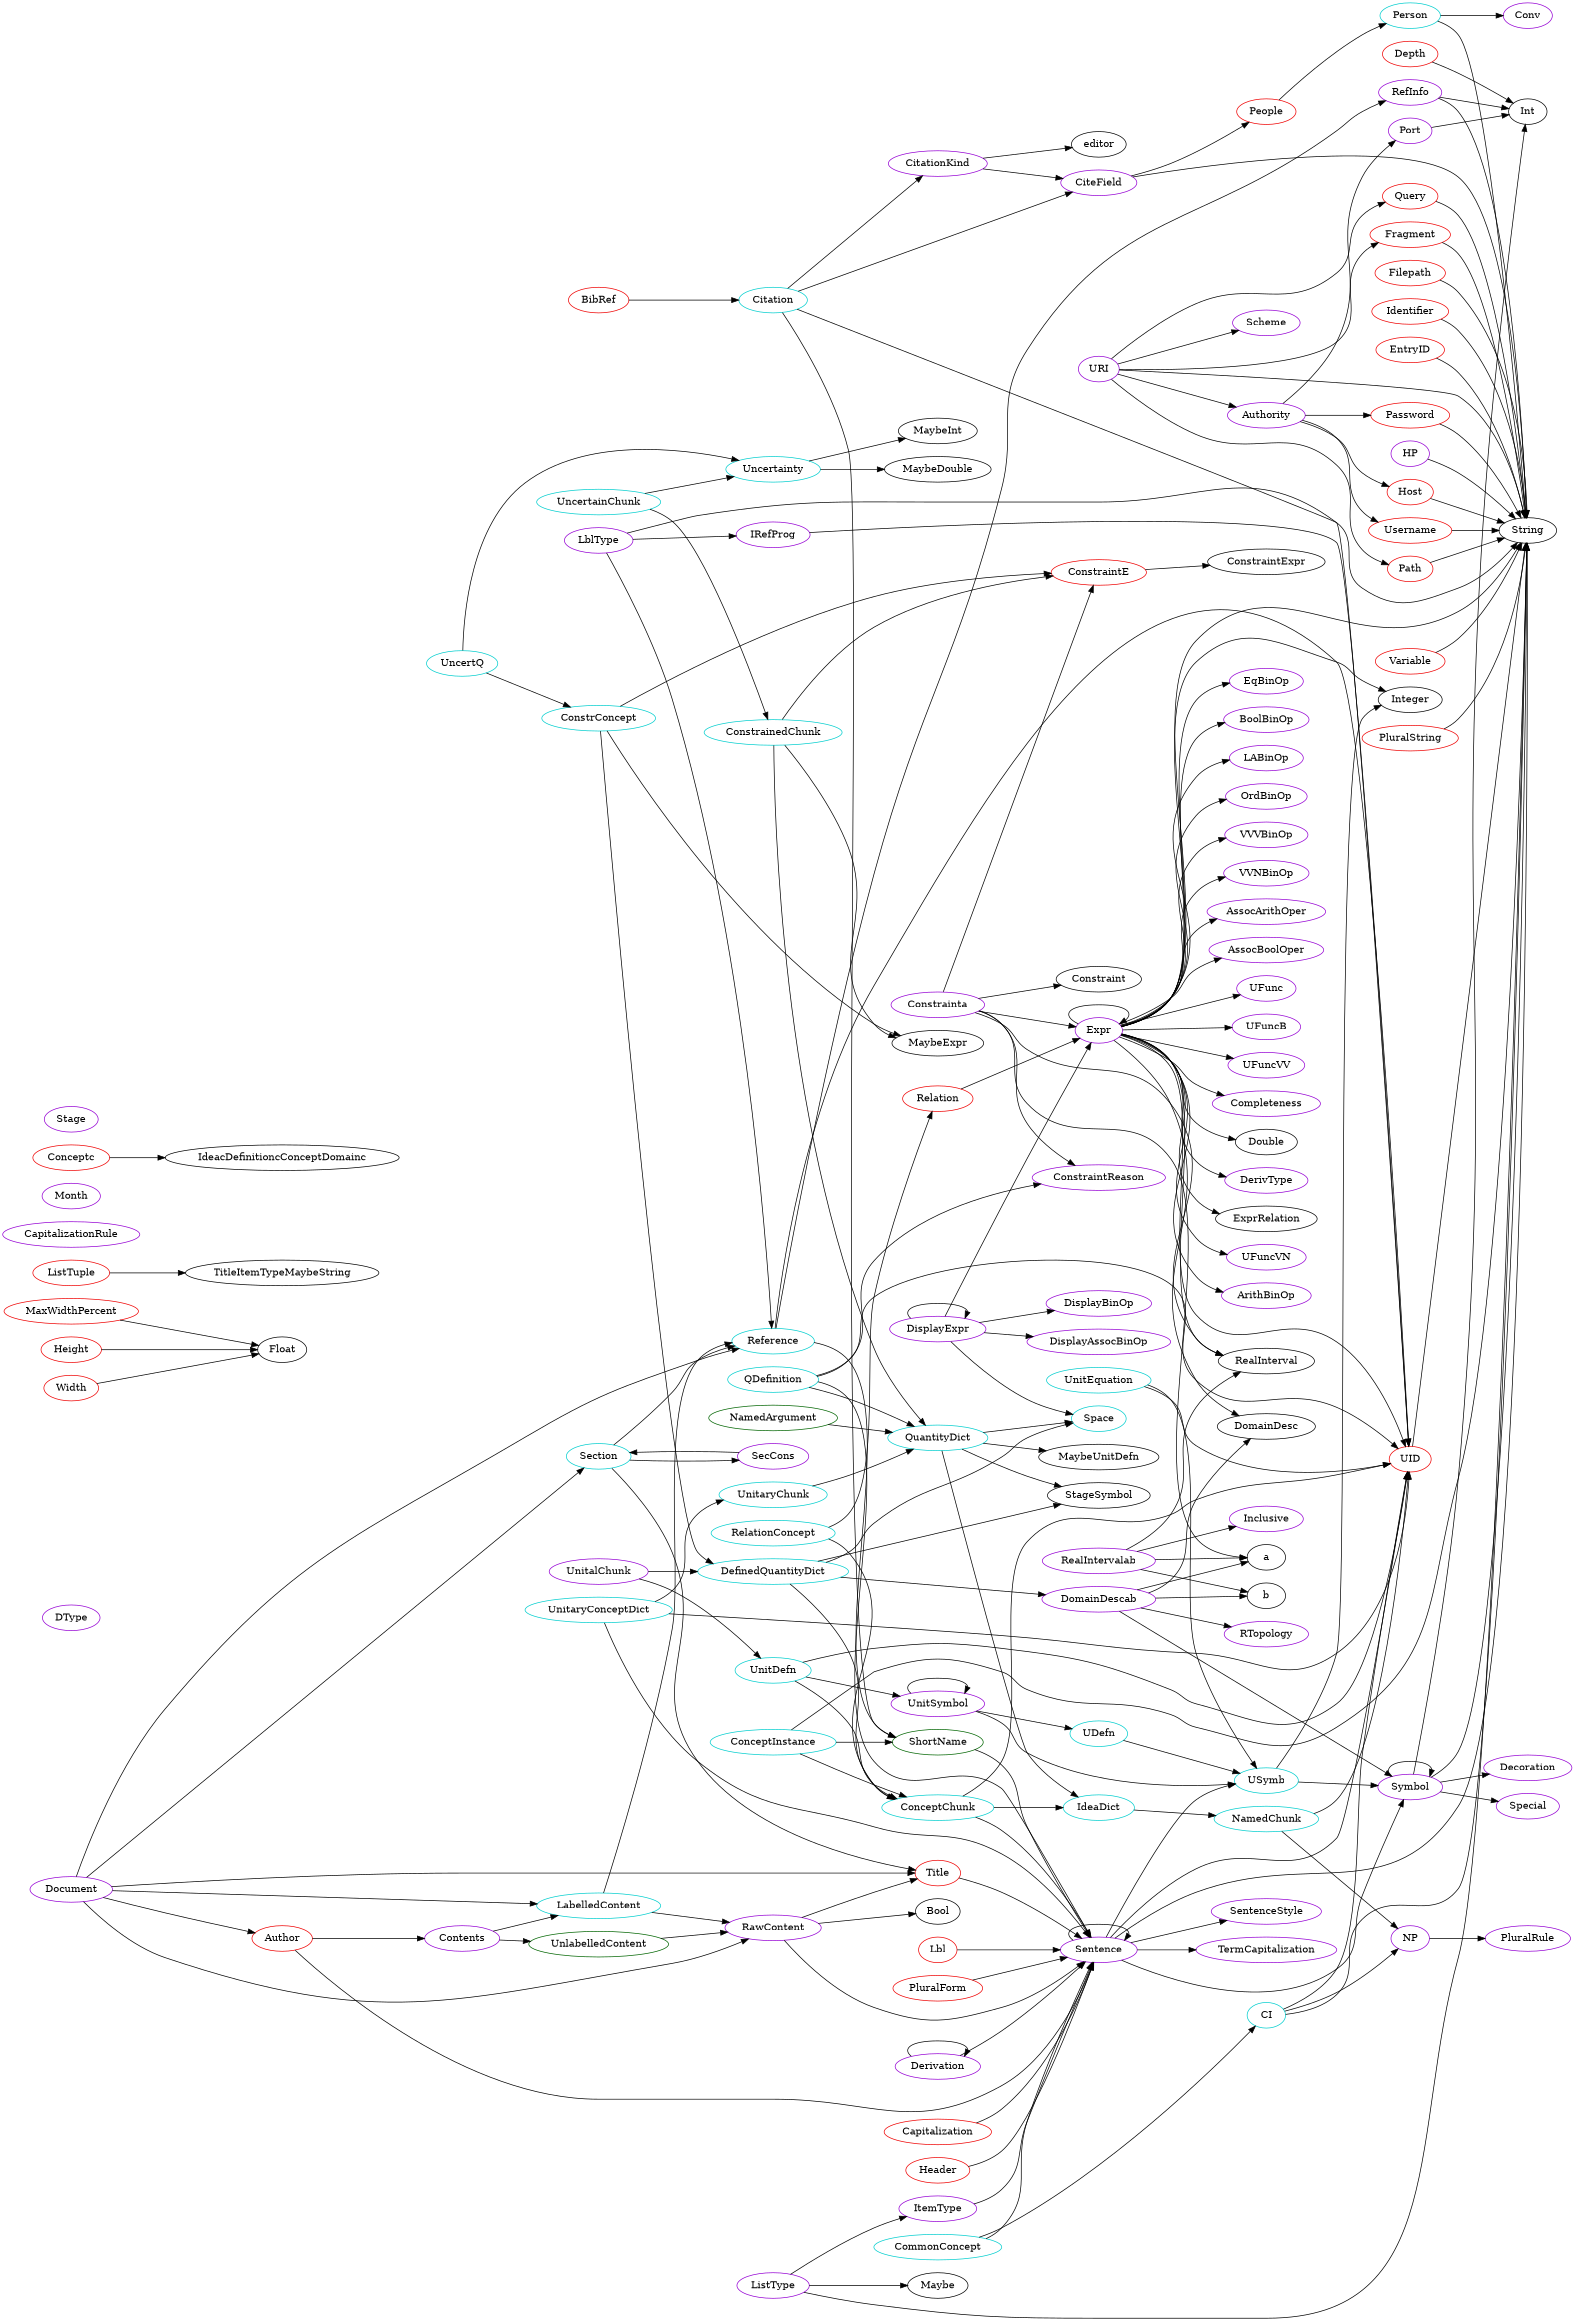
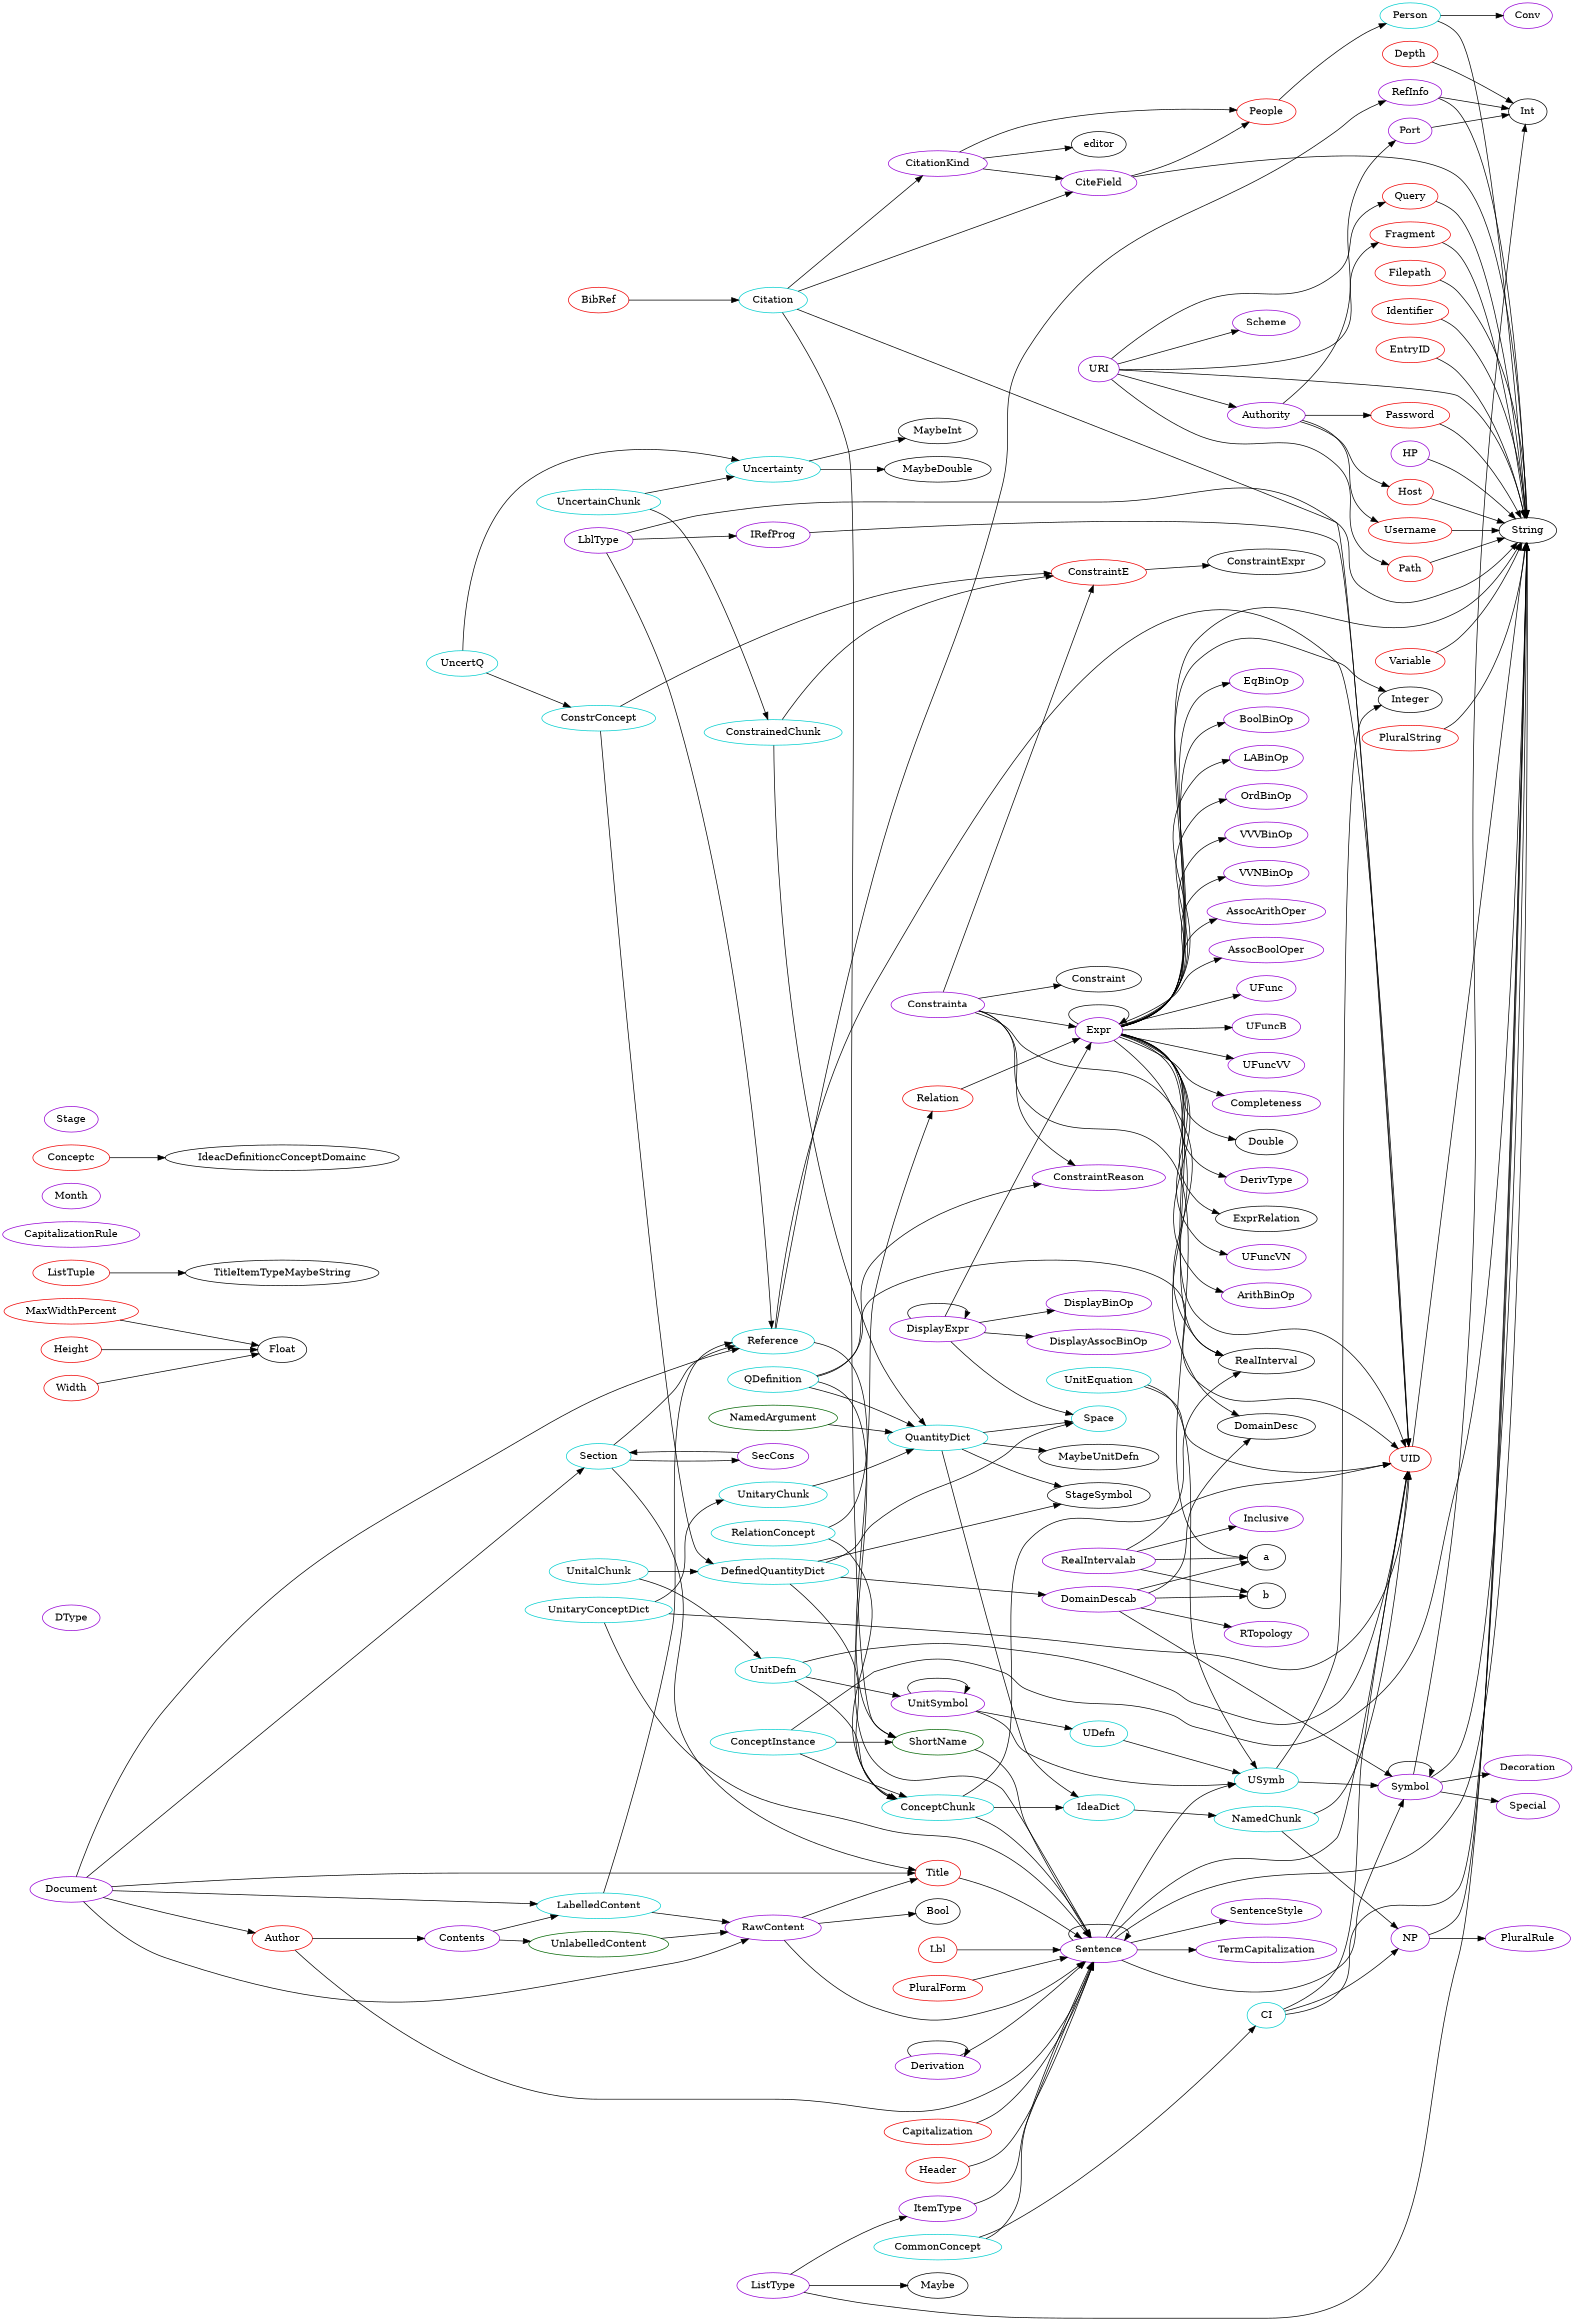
none -> (1092, 114)
(938, 1043) -> none
none -> (1507, 1252)
(599, 1572) -> (599, 1572)
